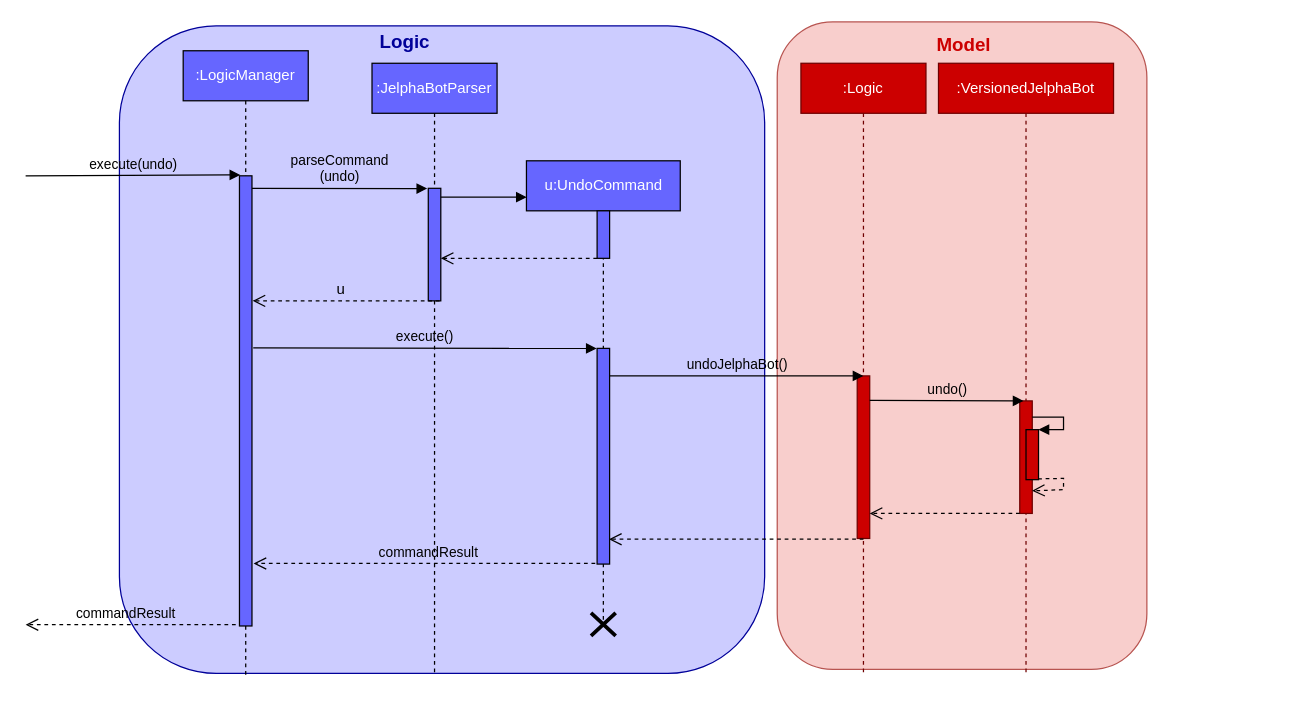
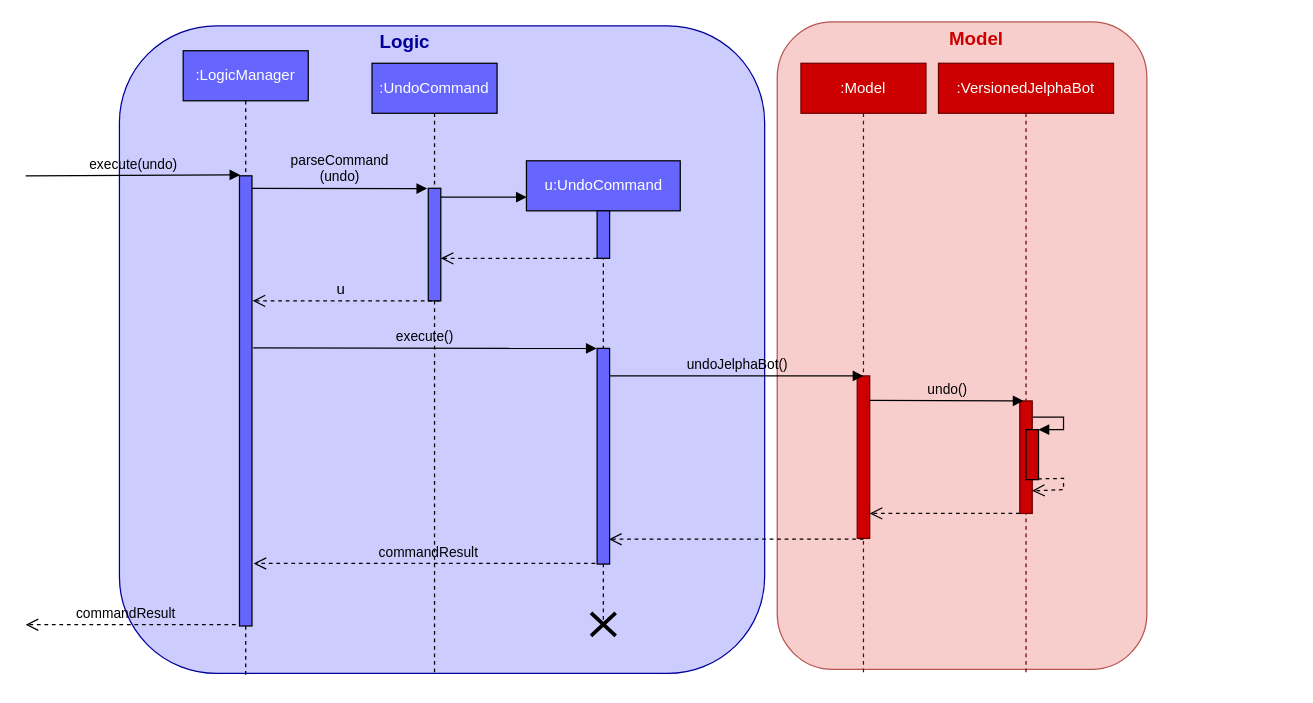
(963, 42) -> (976, 36)
(434, 88) -> (434, 88)
(863, 88) -> (863, 88)
